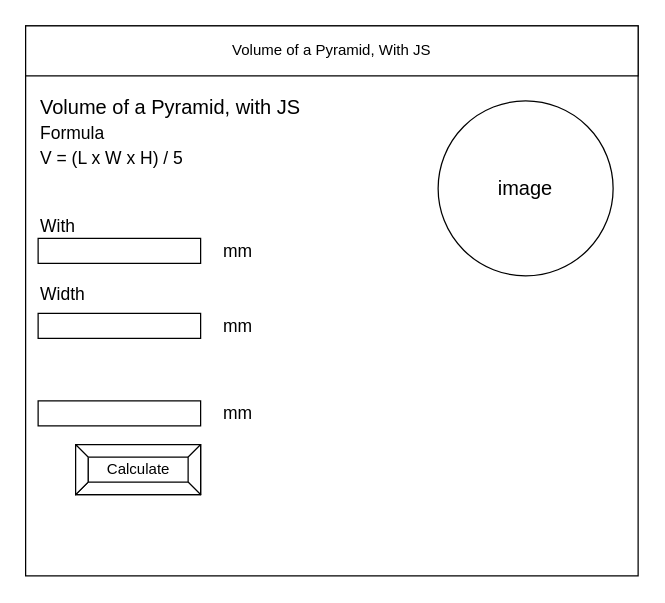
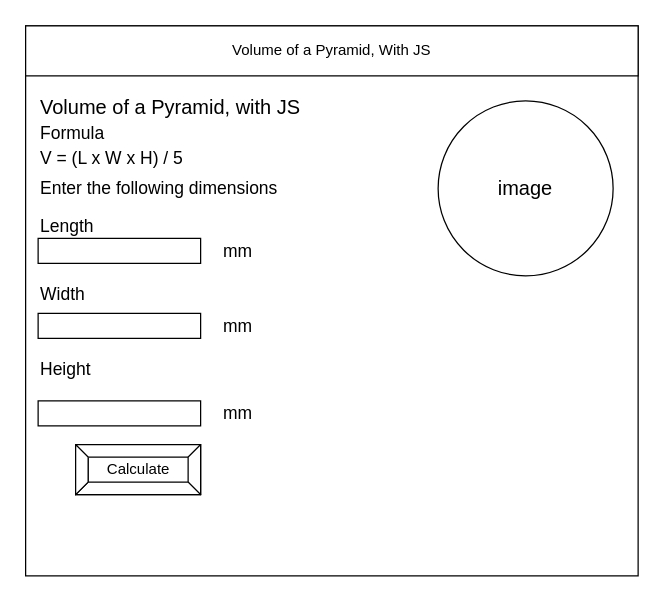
none -> (182, 188)
(58, 226) -> (70, 226)
none -> (163, 369)
